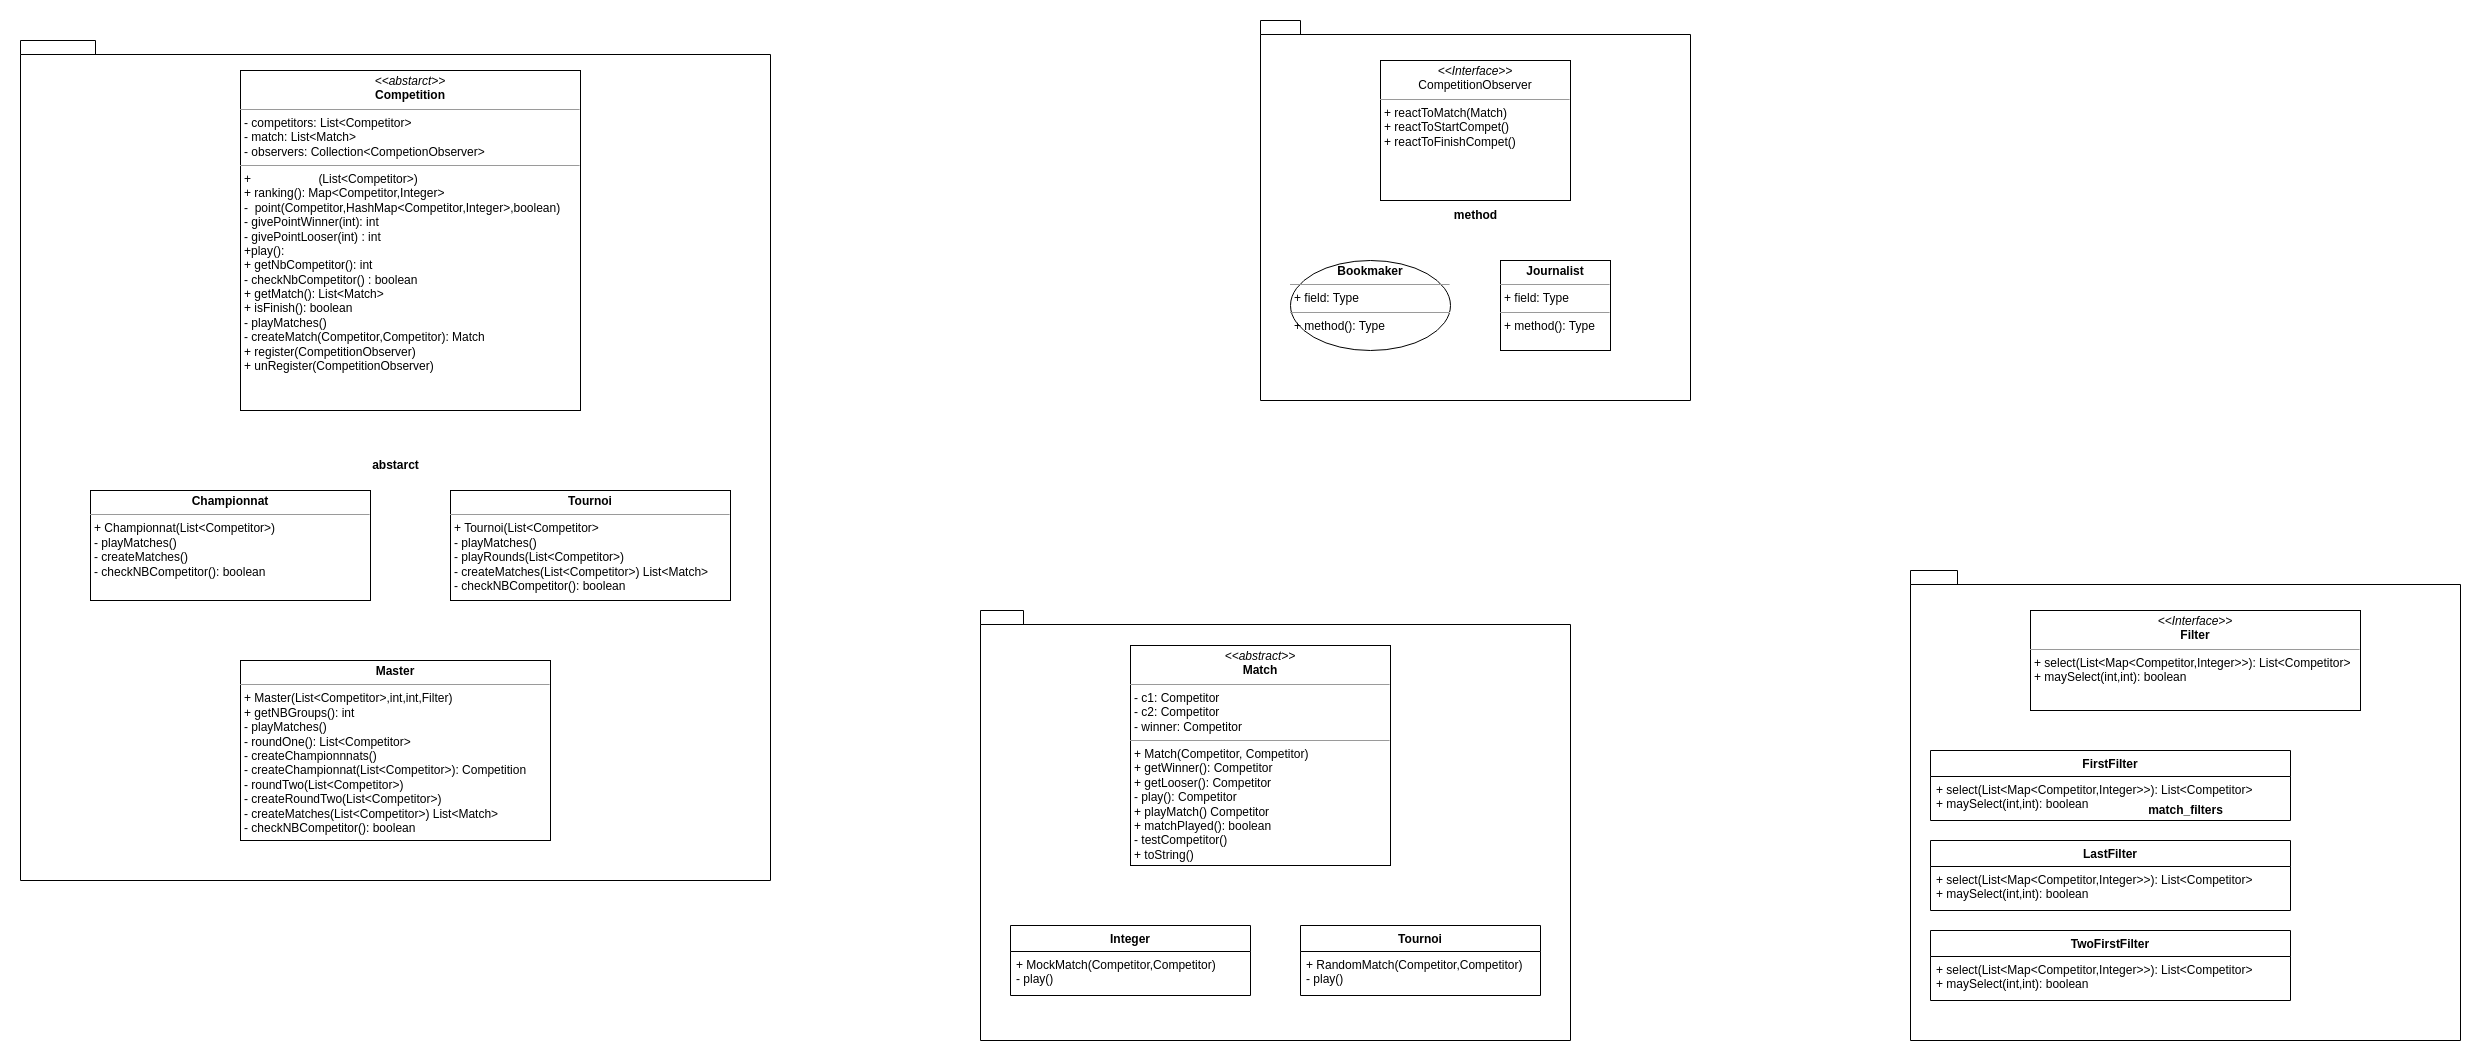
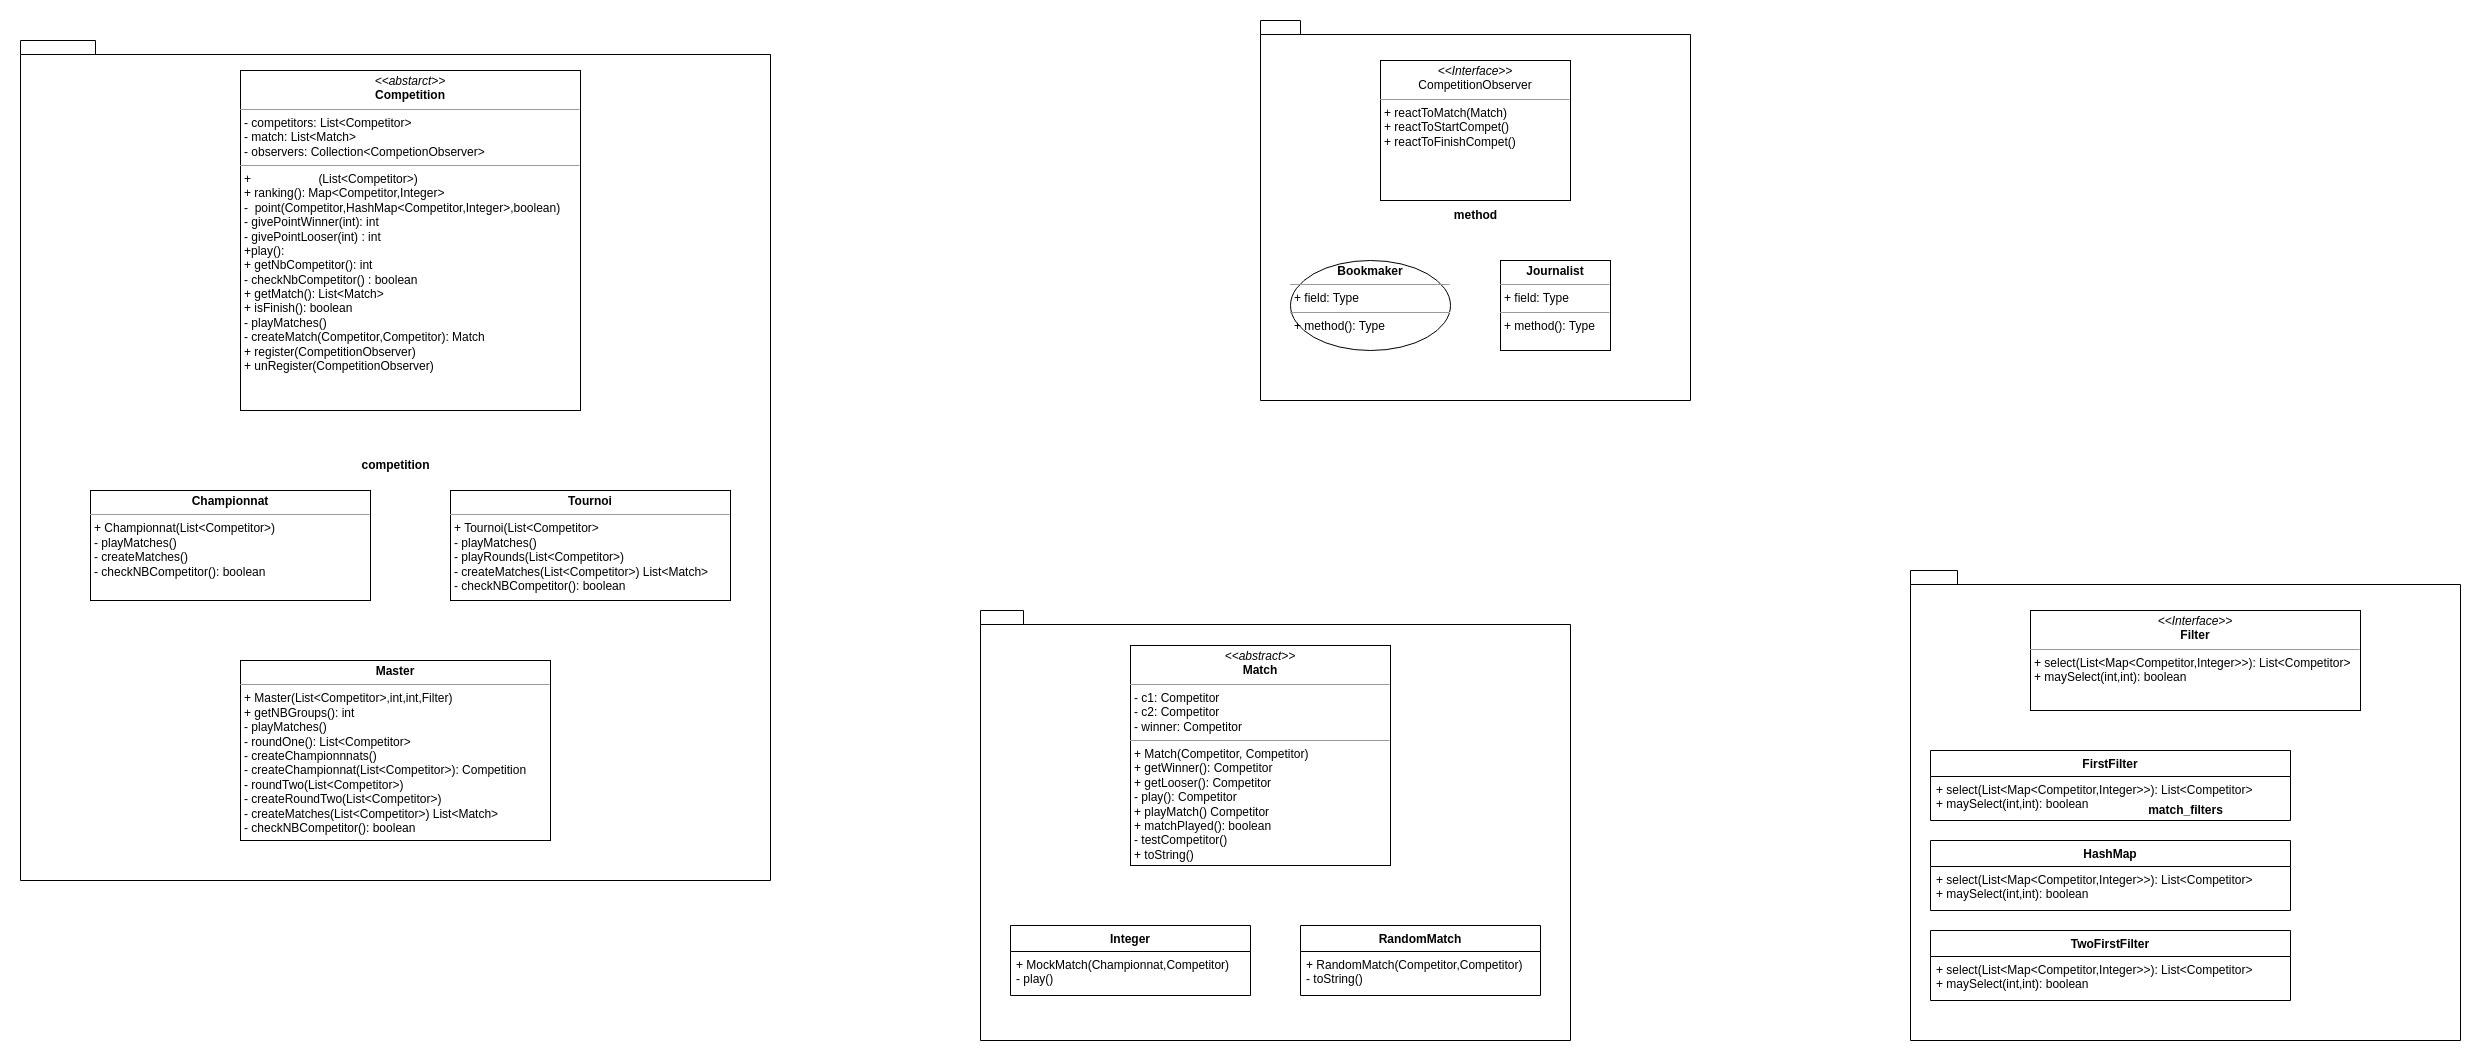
(396, 466) -> (396, 466)
(2110, 854) -> (2110, 854)
(1420, 939) -> (1420, 939)
(1124, 965) -> (1127, 965)
(1421, 965) -> (1421, 965)
